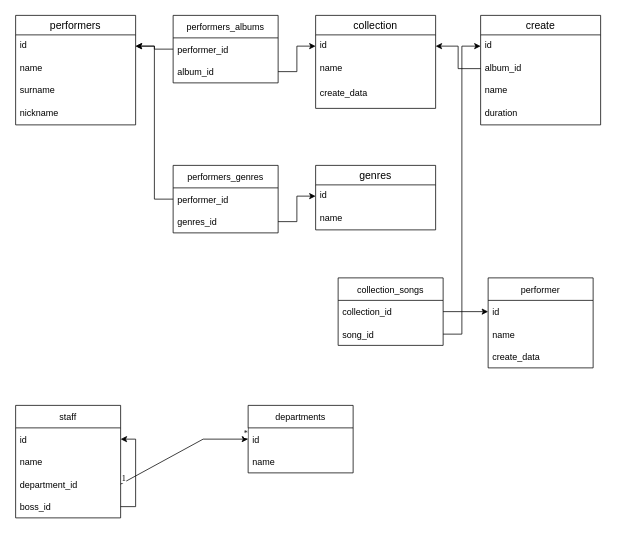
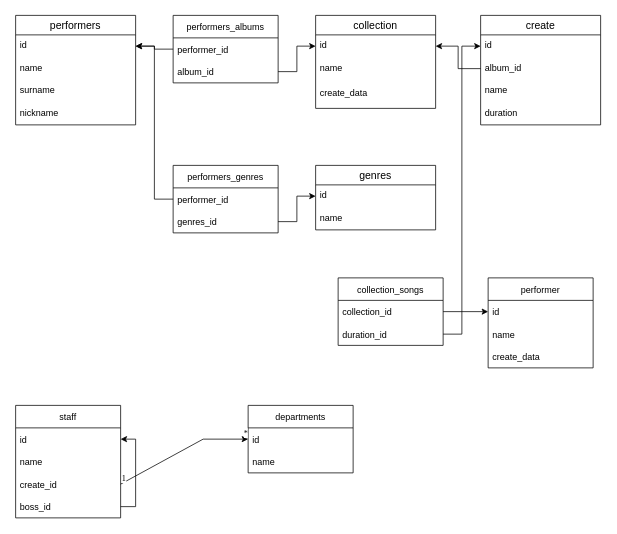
(358, 335) -> (367, 335)
(51, 485) -> (41, 485)
